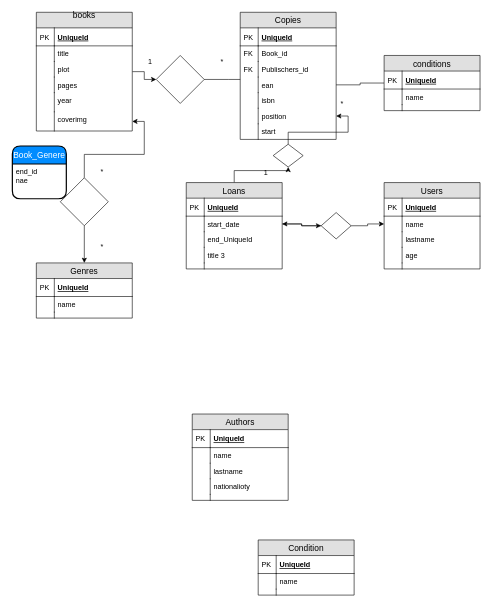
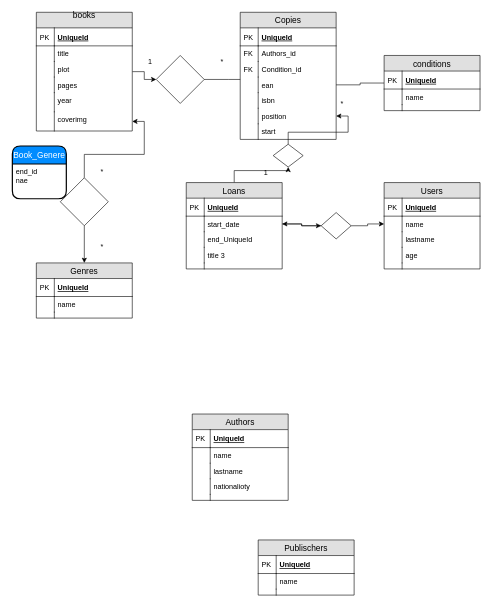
(275, 54) -> (281, 54)
(287, 70) -> (283, 70)
(306, 549) -> (306, 549)
